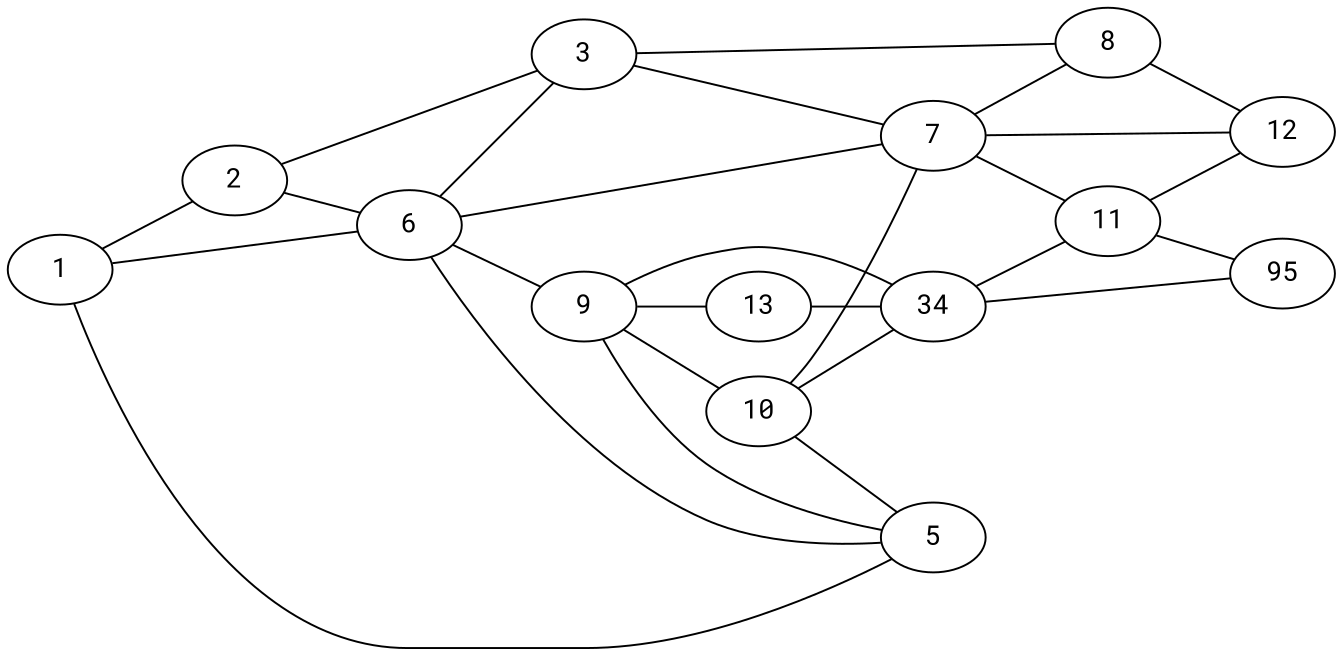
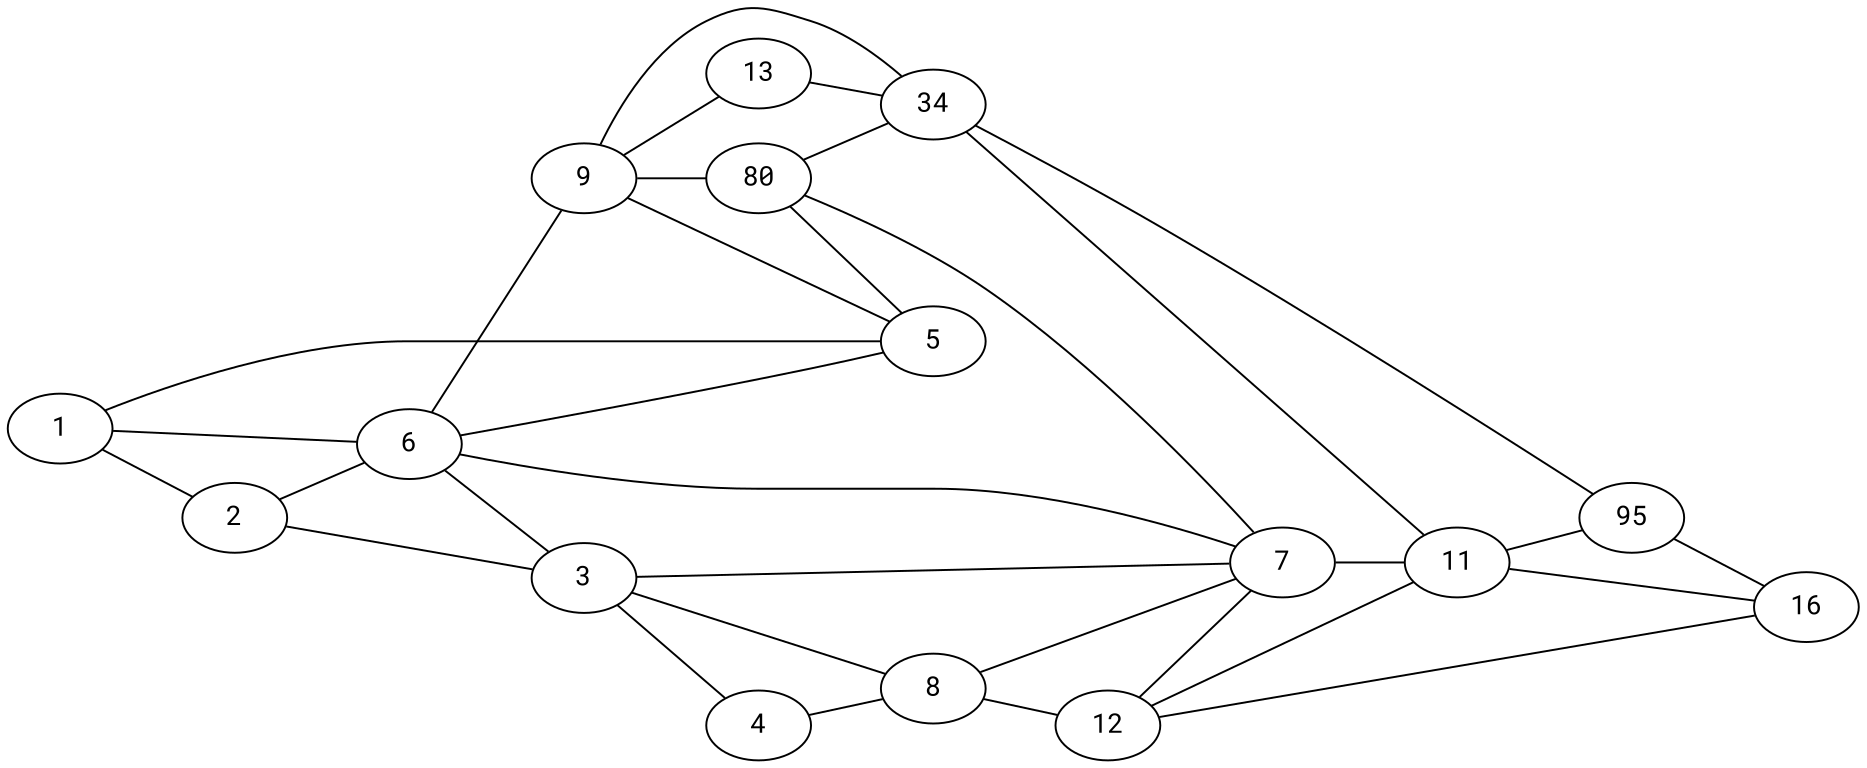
(759, 411) -> (759, 178)
none -> (1806, 607)
none -> (759, 725)
